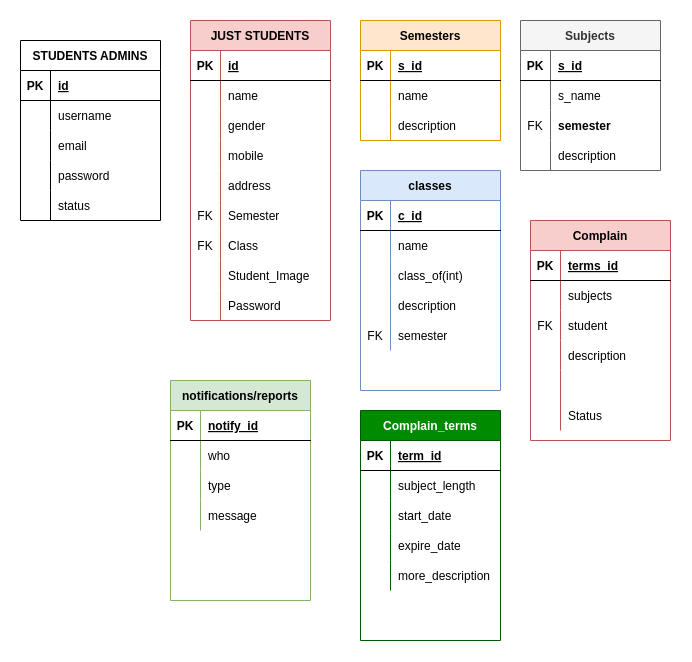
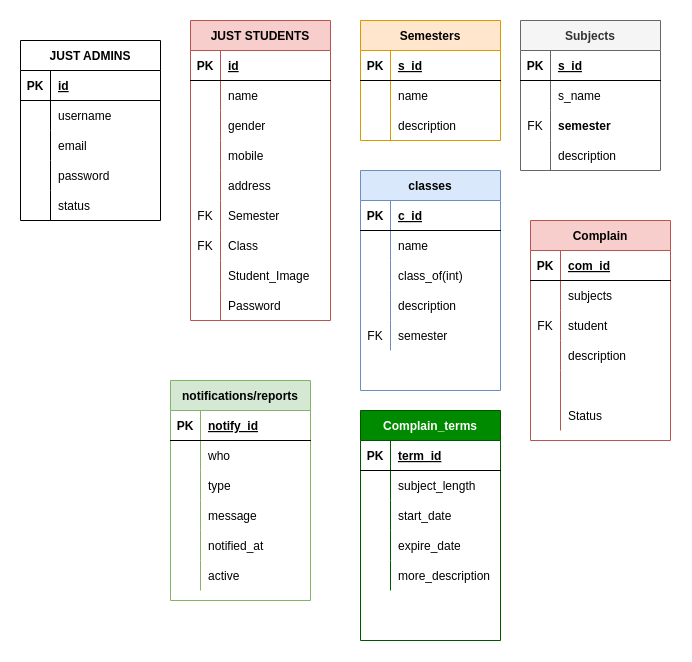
(90, 56) -> (90, 56)
(593, 266) -> (587, 266)
none -> (256, 546)
none -> (256, 576)
